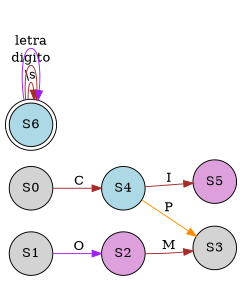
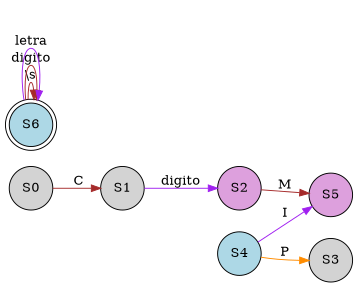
(164, 185) -> (281, 227)
(72, 188) -> (72, 188)
(79, 247) -> (181, 181)
(164, 253) -> (280, 191)
